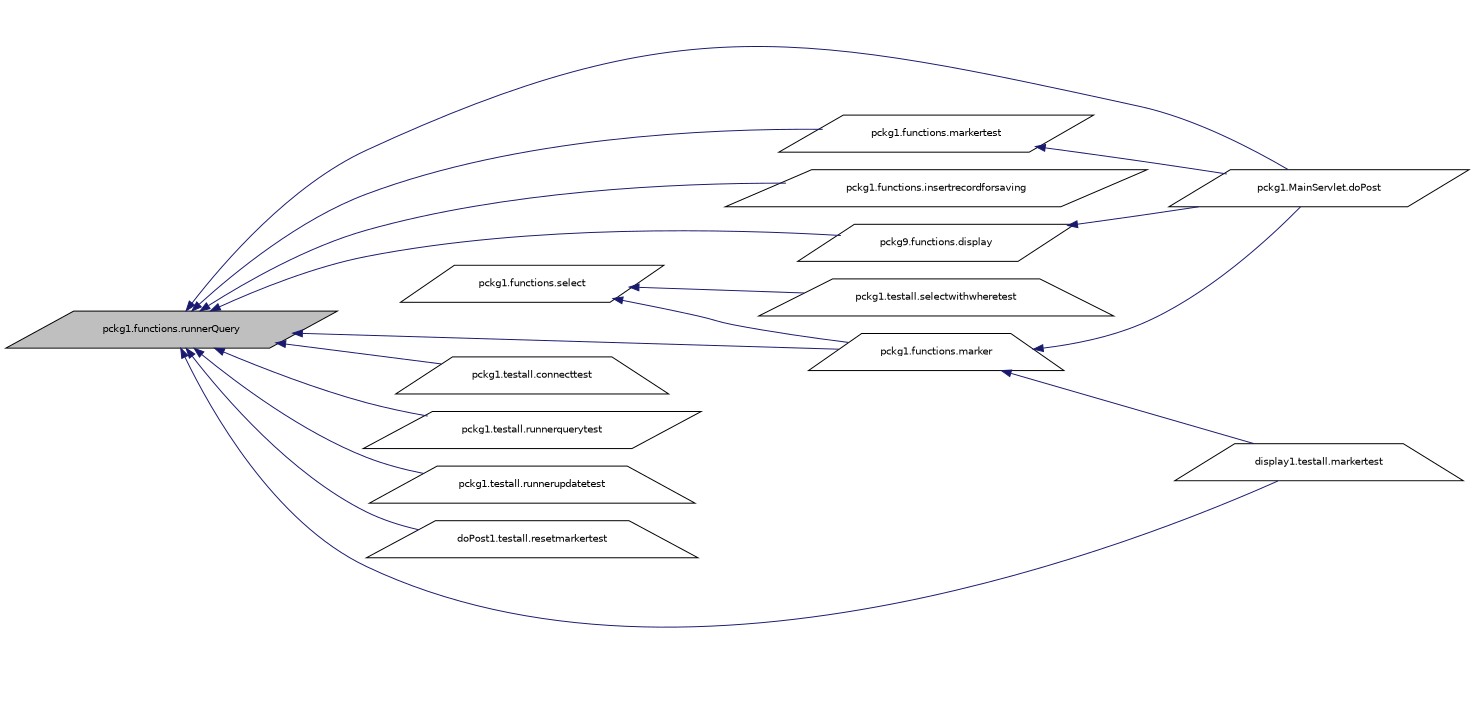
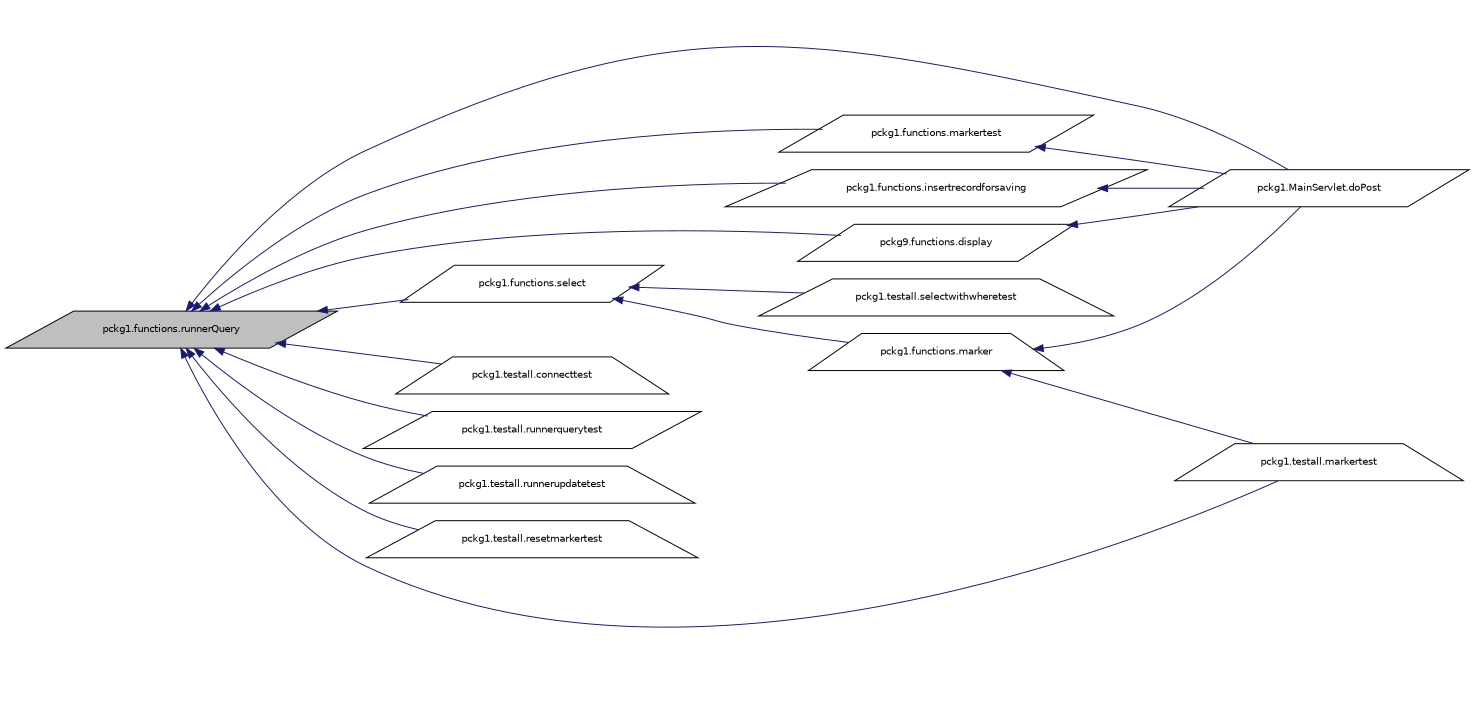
none -> (1156, 188)
(571, 341) -> (368, 305)
(1319, 462) -> (1319, 462)
(532, 539) -> (532, 539)
